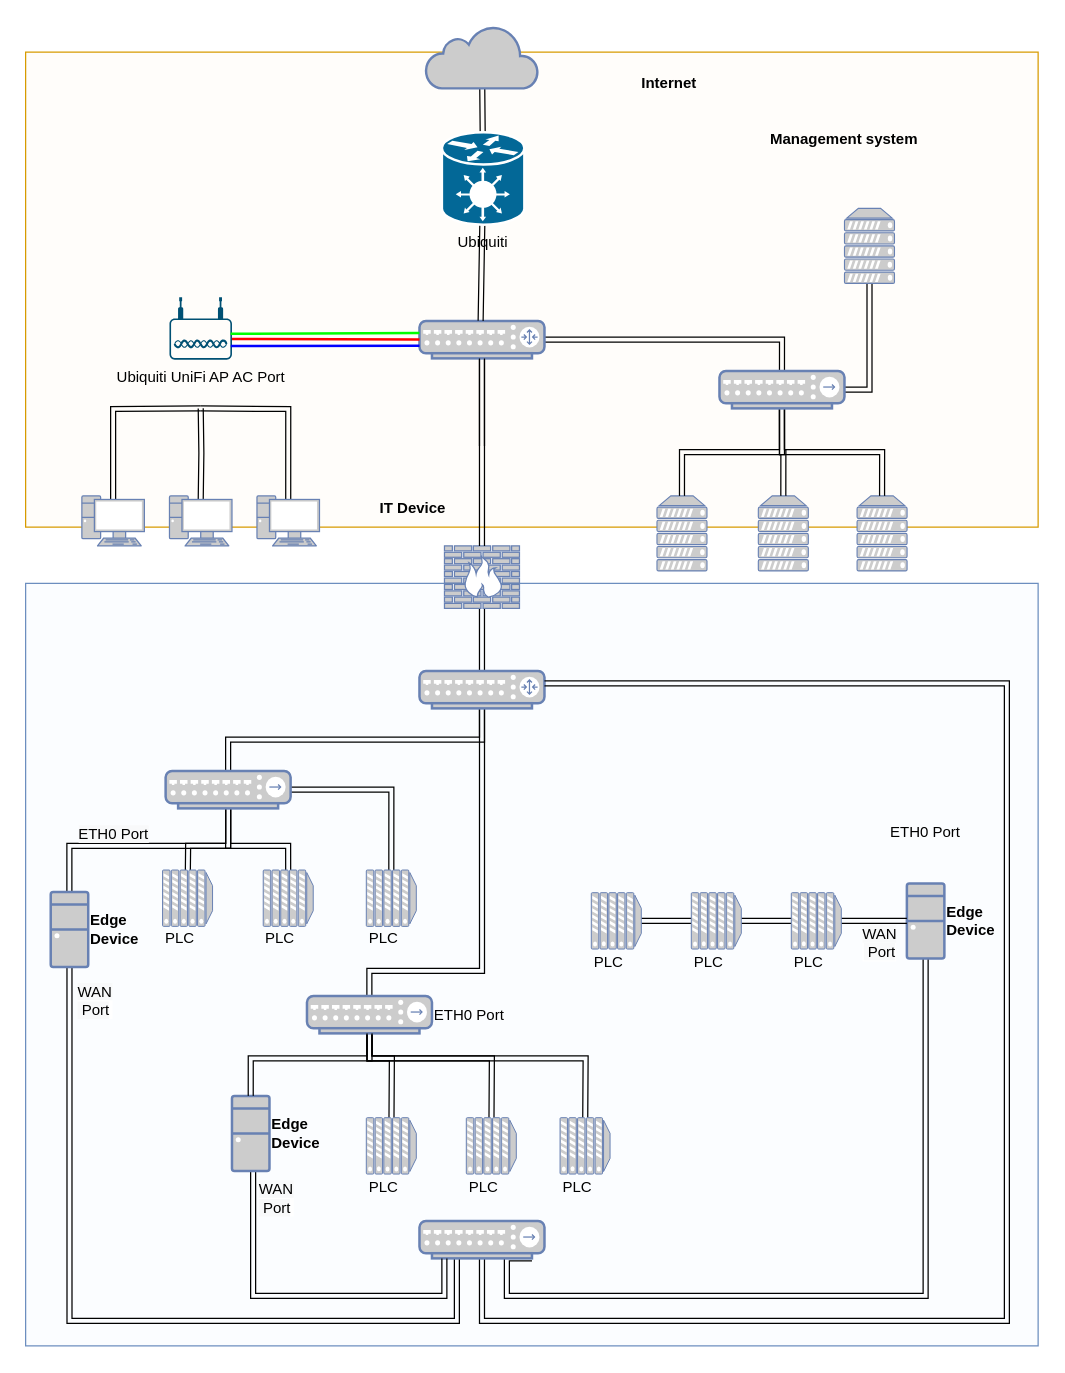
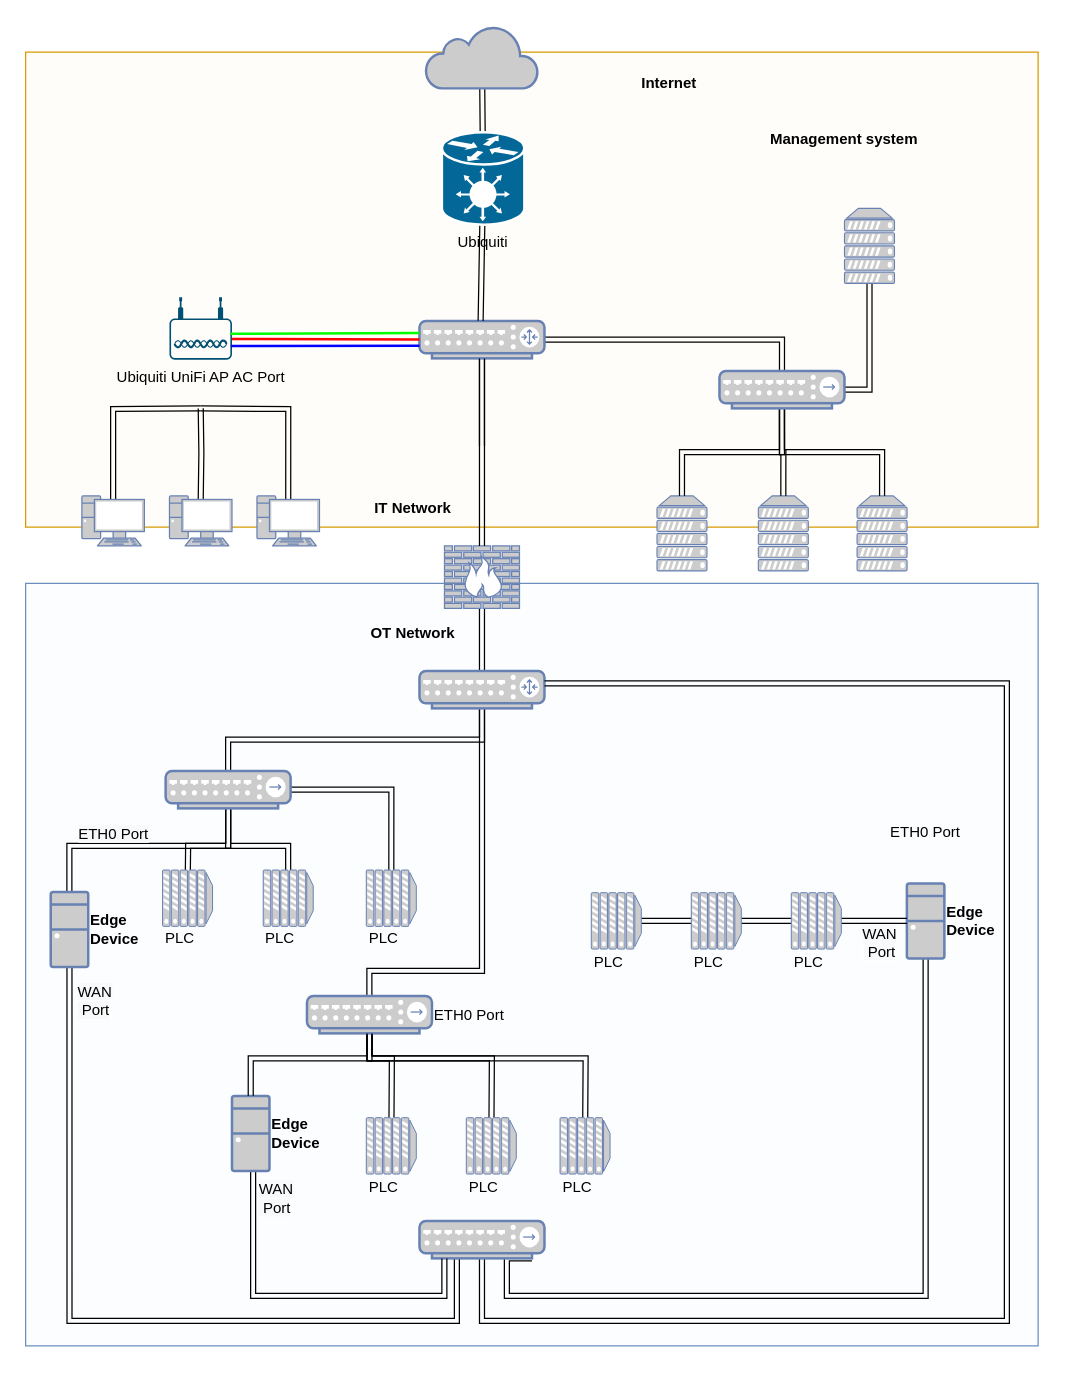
(413, 508) -> (413, 508)
none -> (413, 633)
